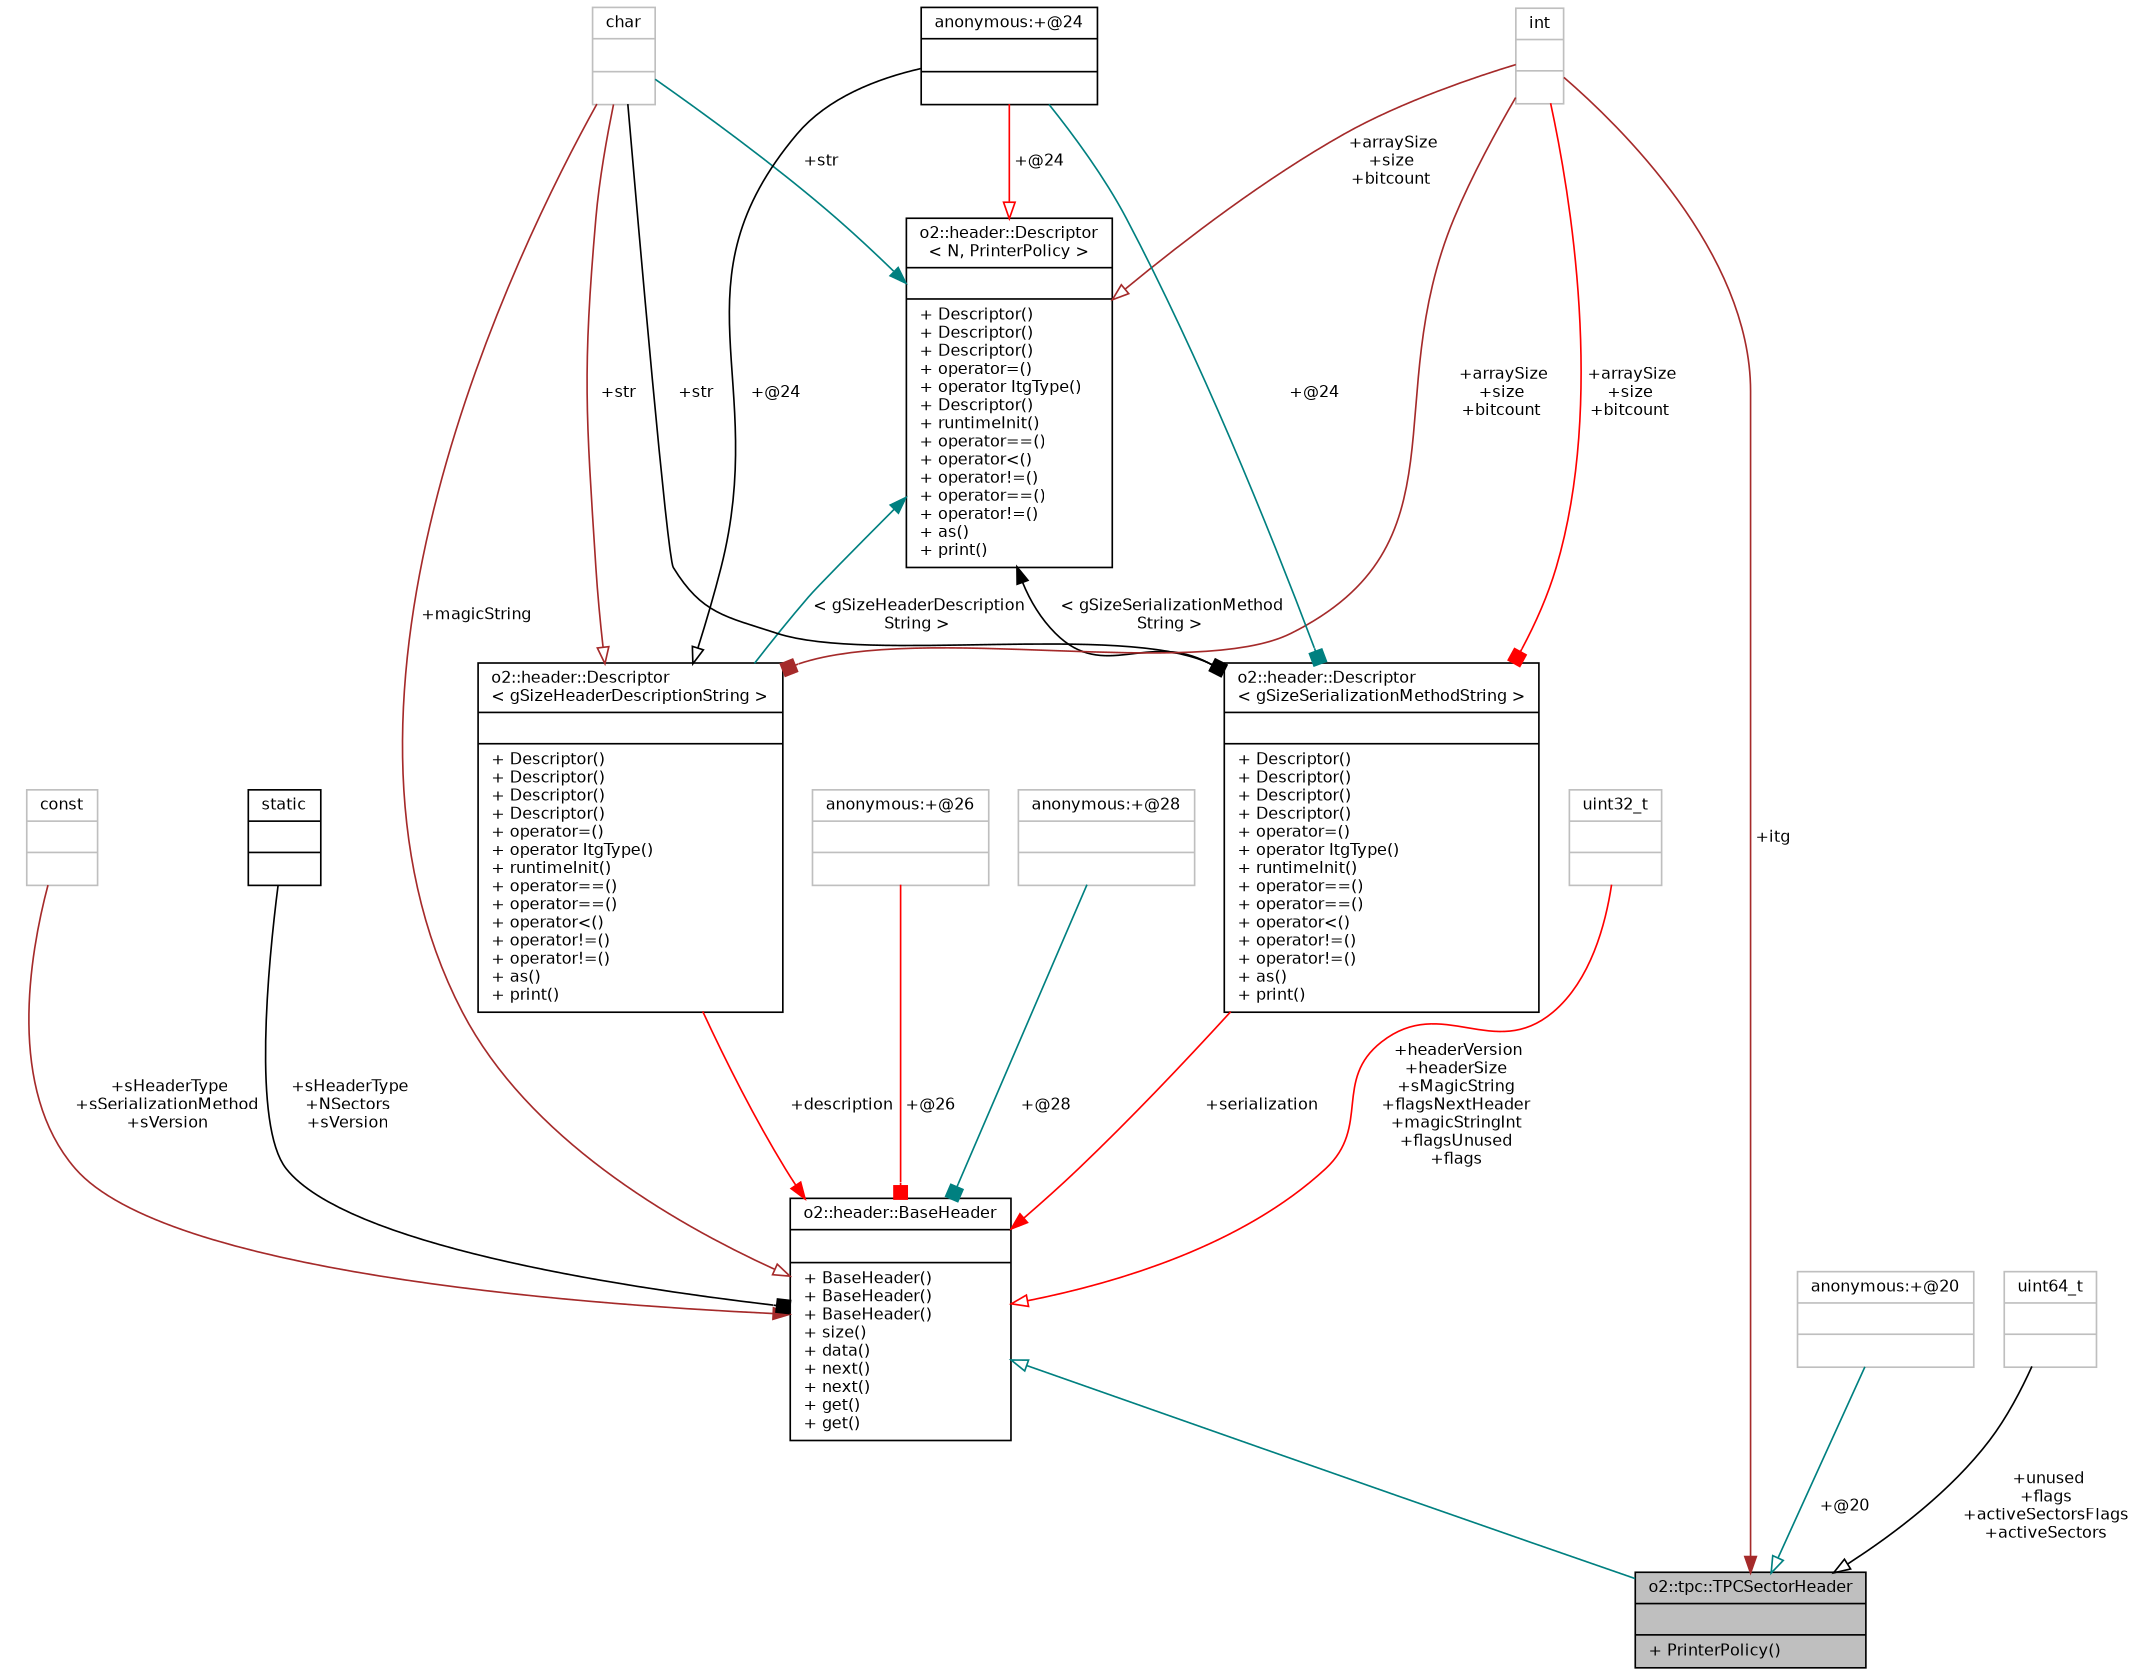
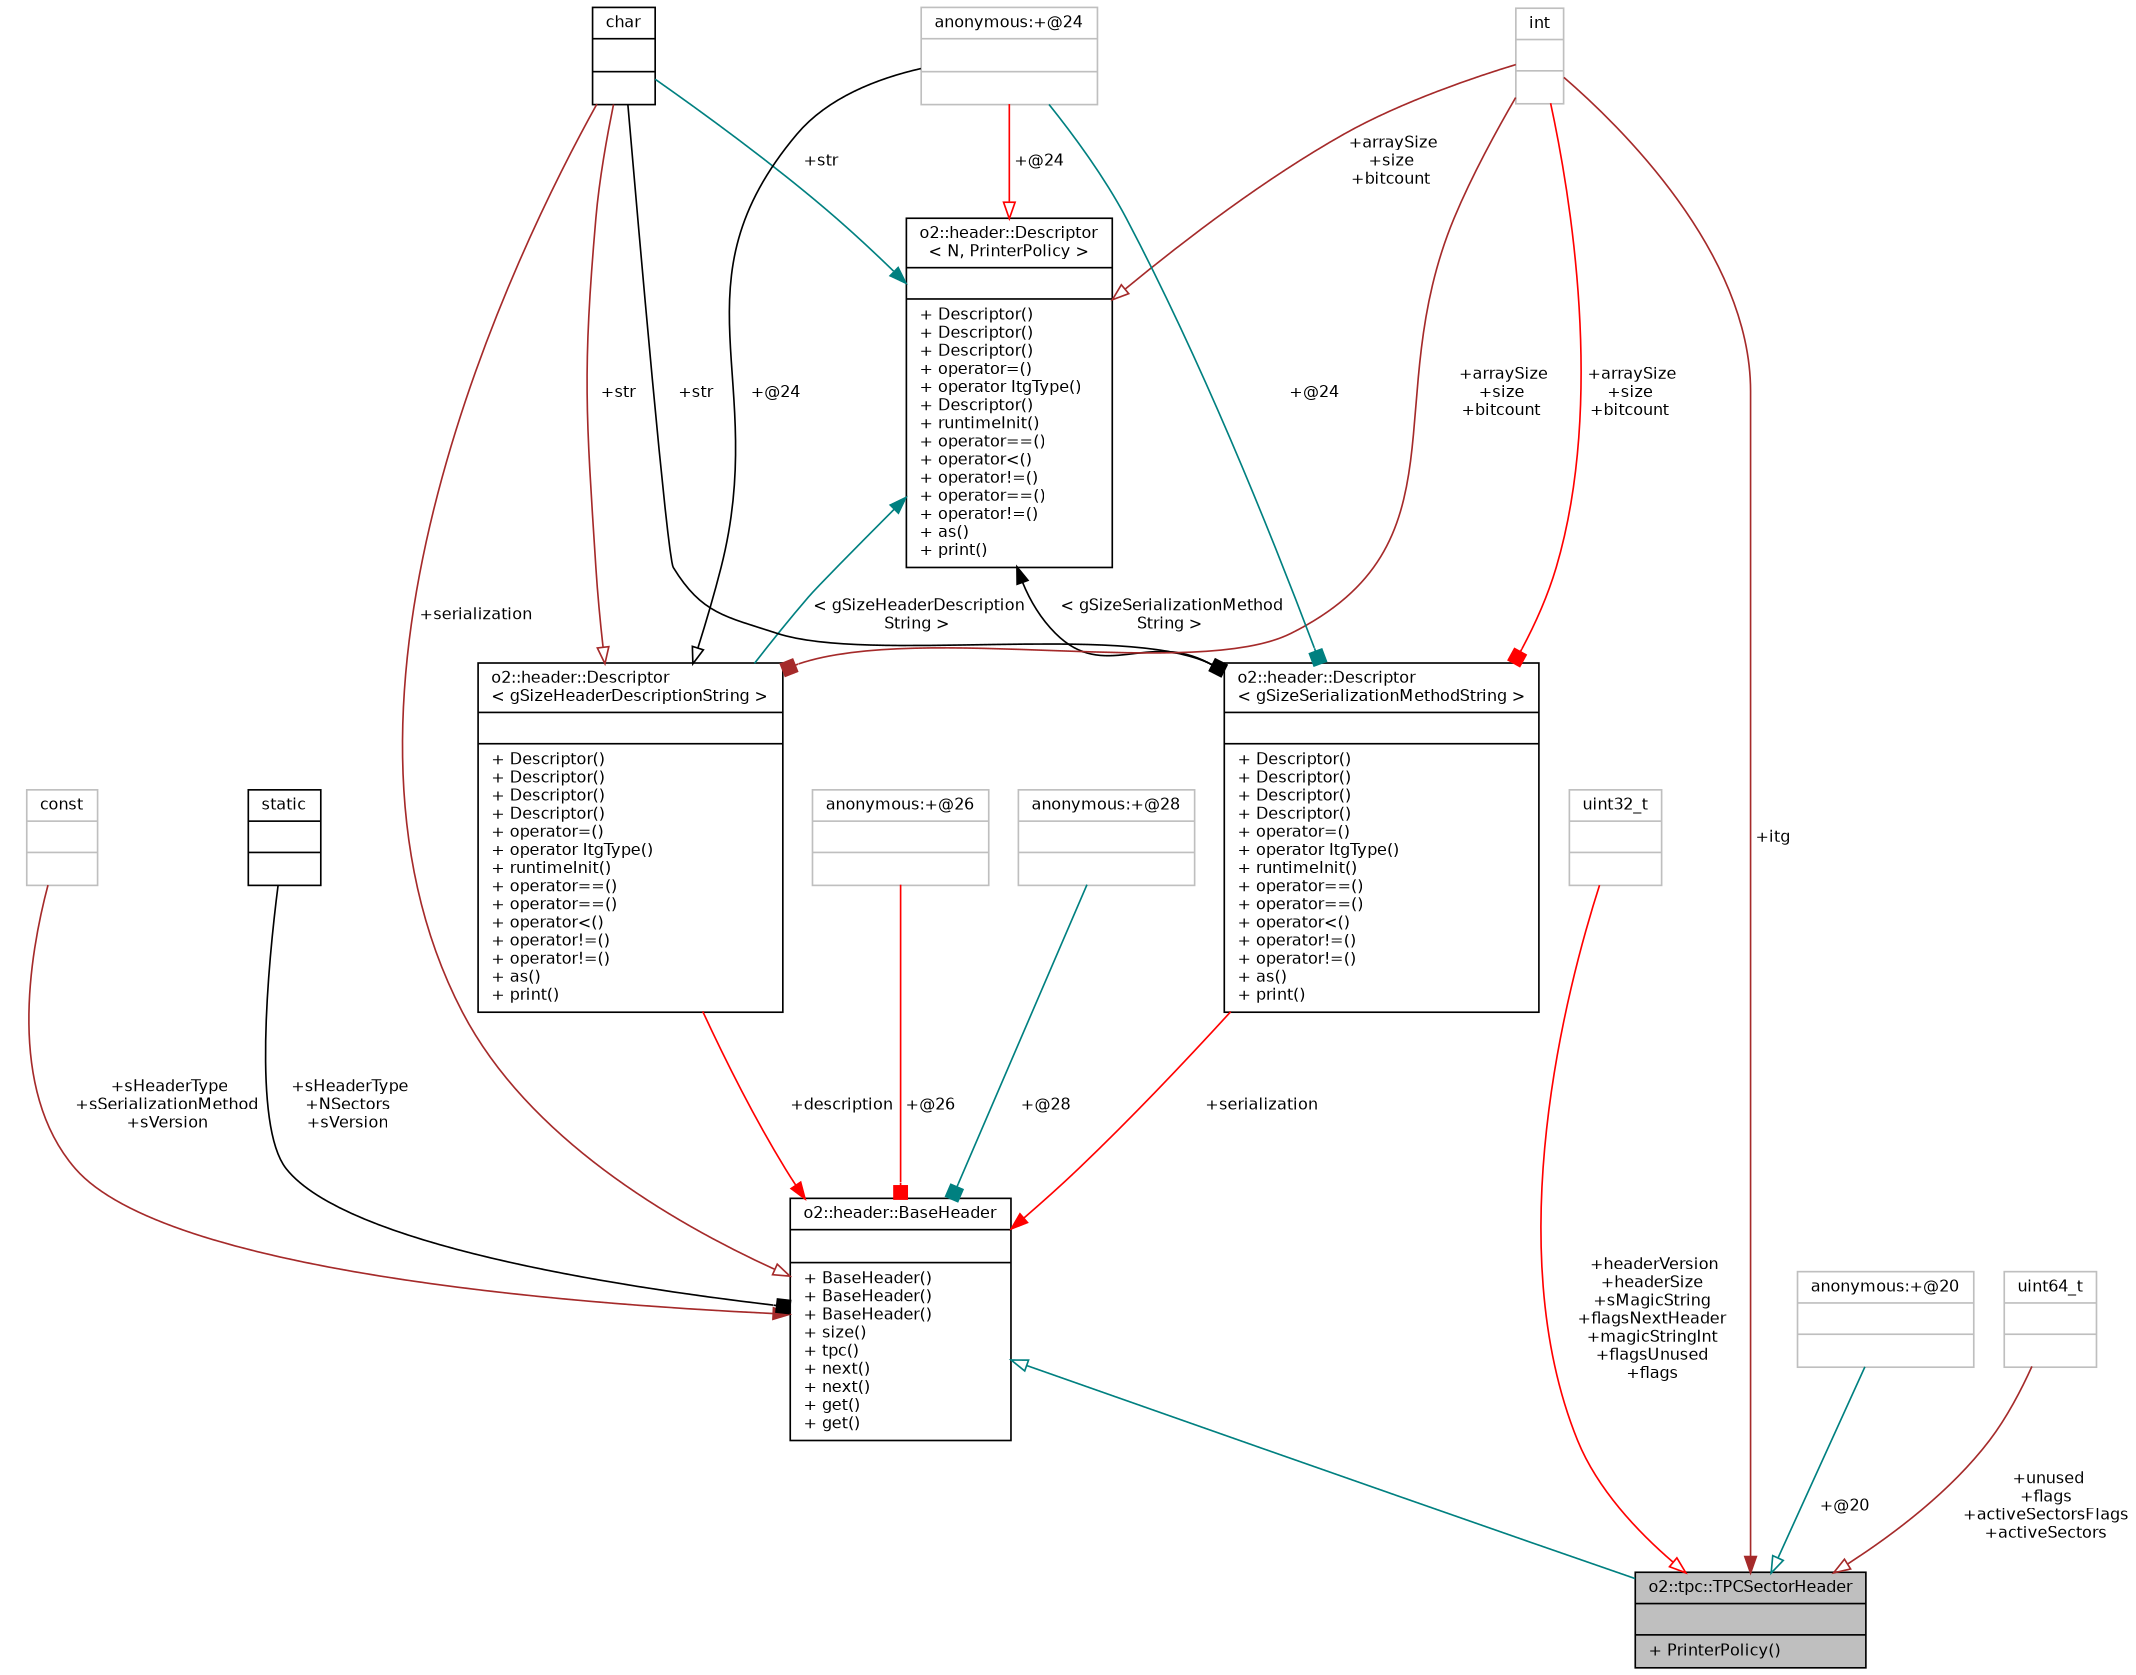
(624, 56) -> (624, 56)
(1009, 56) -> (1009, 56)
(474, 615) -> (474, 615)
(1352, 1108) -> (1542, 1240)
(837, 1351) -> (831, 1351)
(1955, 1479) -> (1955, 1479)
